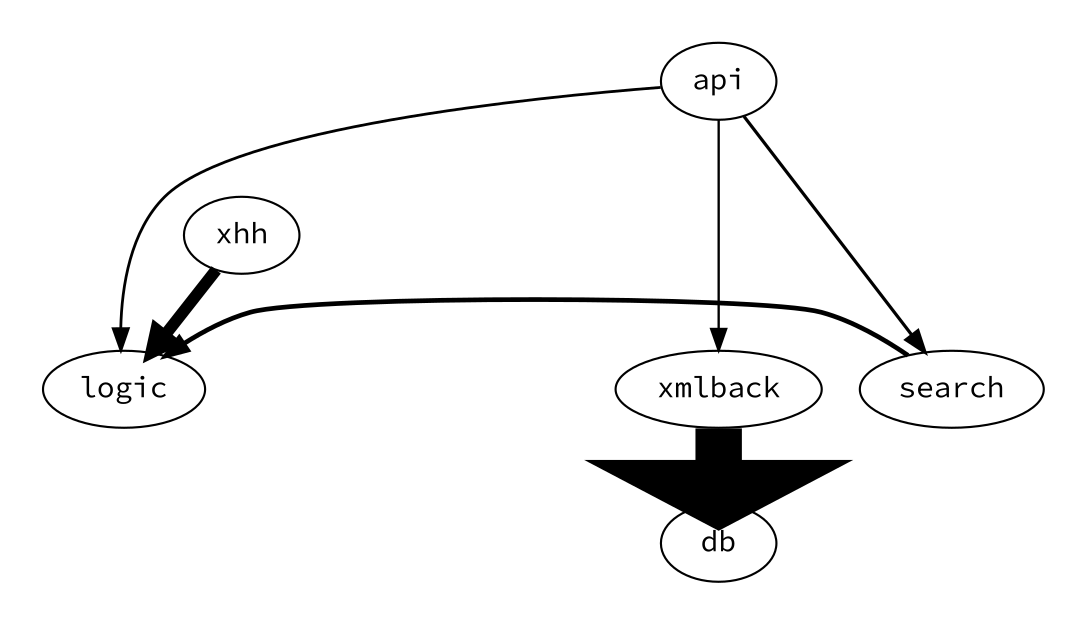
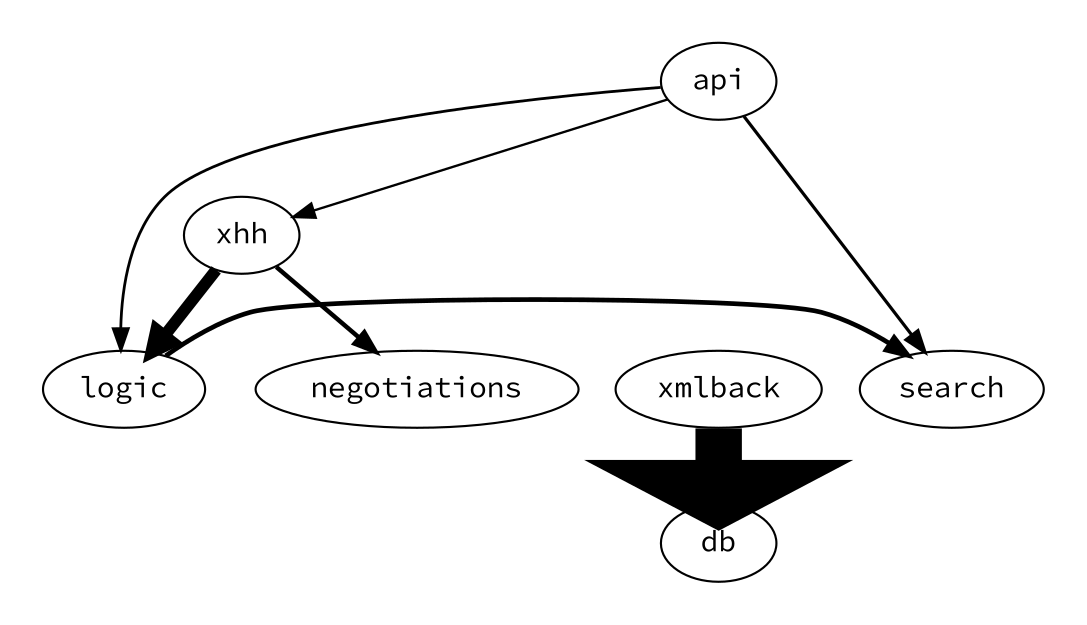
(719, 224) -> (491, 155)
(733, 304) -> (526, 300)
none -> (417, 389)
